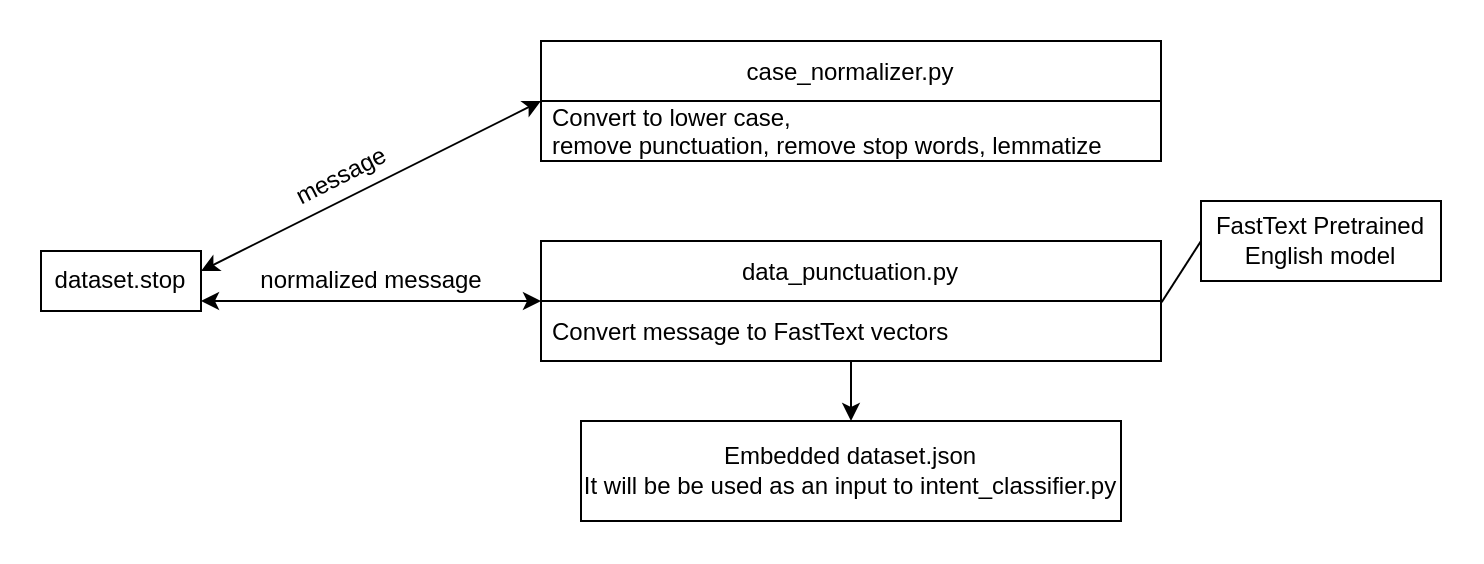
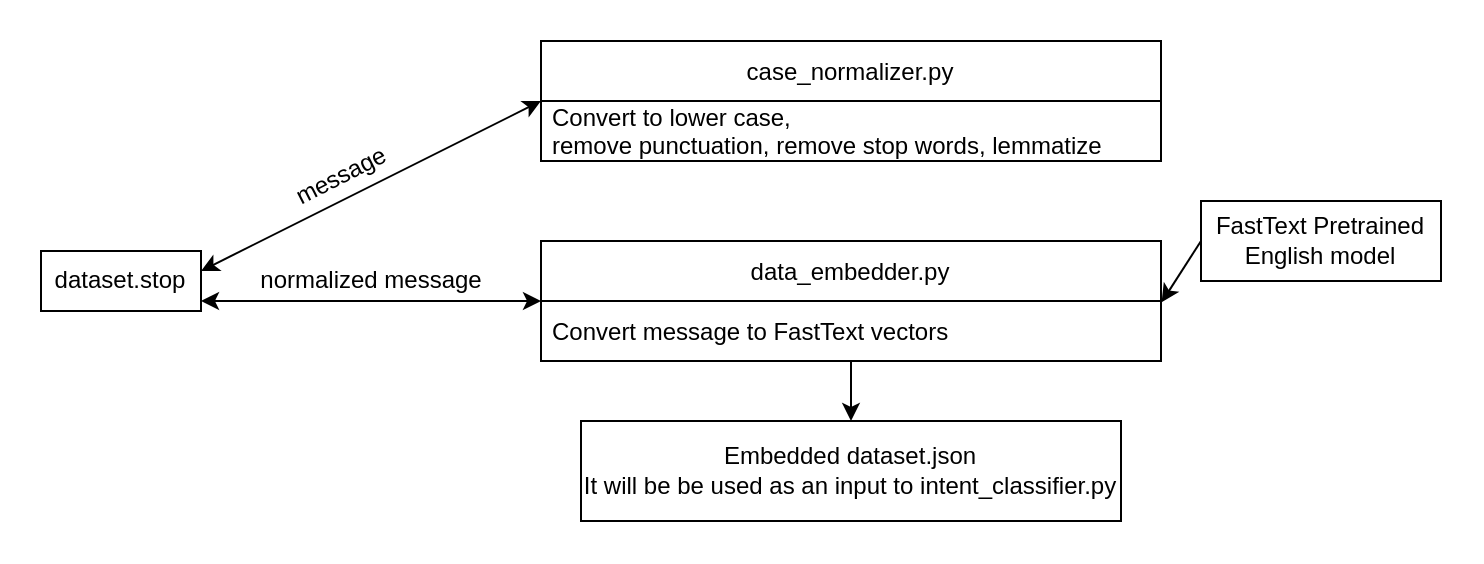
(850, 272) -> (850, 272)
(1167, 294) -> (1170, 290)
